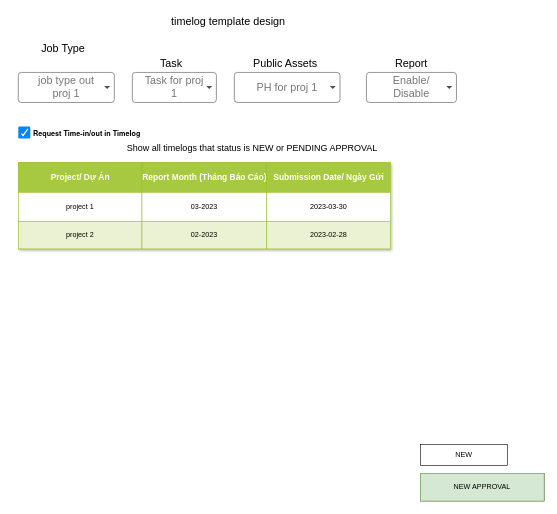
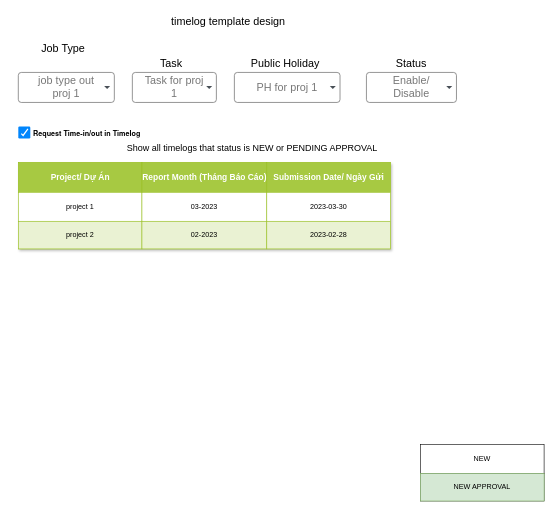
(285, 63) -> (285, 63)
(411, 63) -> (411, 63)
(464, 455) -> (482, 459)
